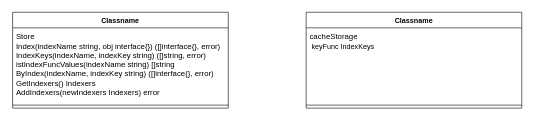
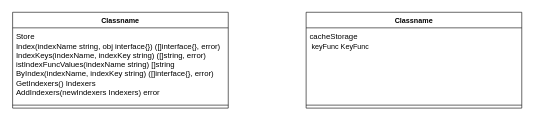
(346, 41) -> (342, 41)
